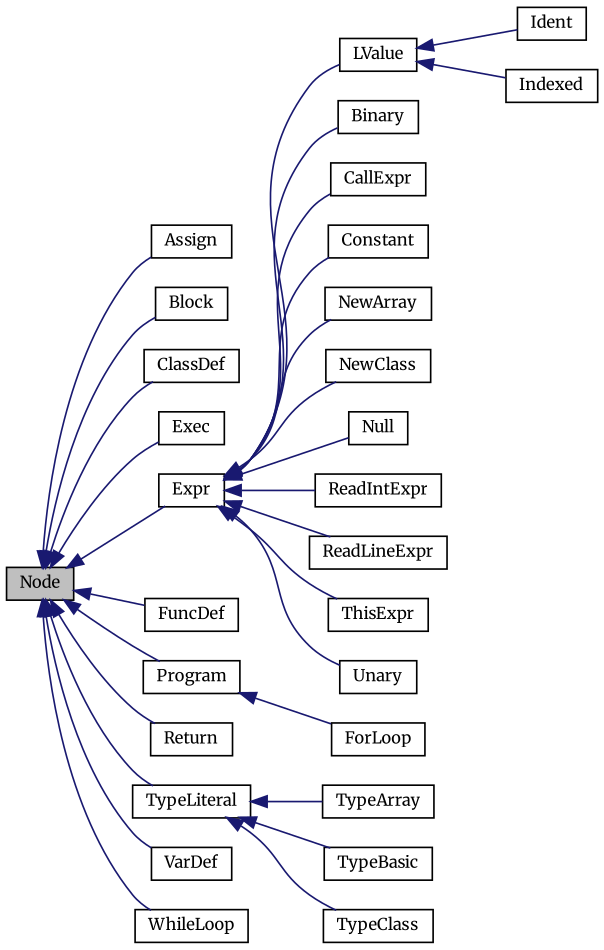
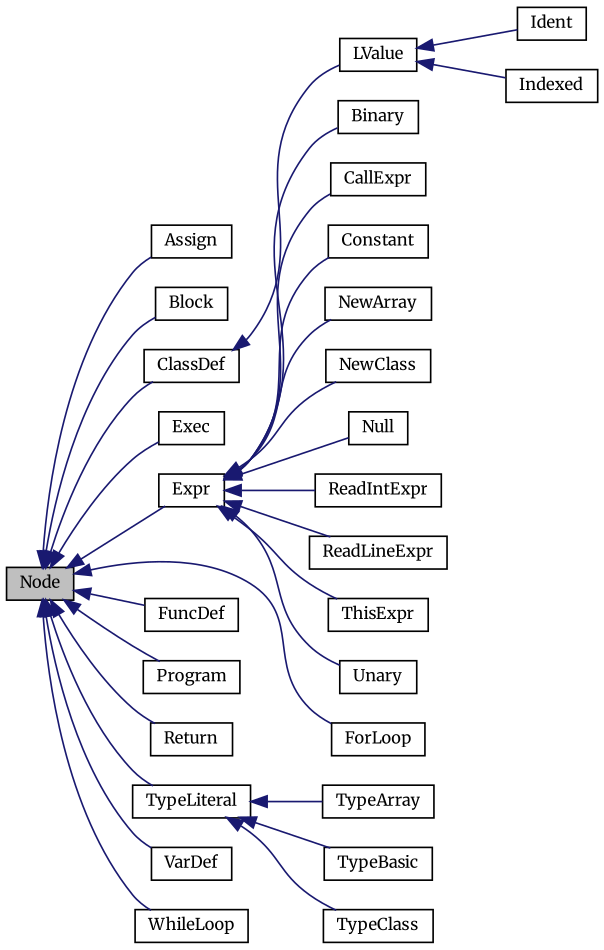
(271, 196) -> (277, 180)
(293, 711) -> (252, 585)
